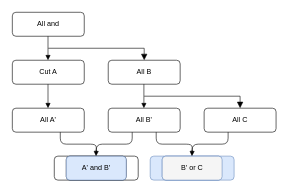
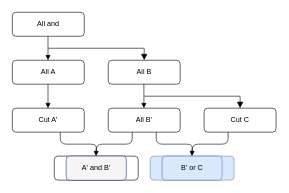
(48, 72) -> (48, 72)
(48, 120) -> (48, 120)
(240, 120) -> (240, 120)
(96, 168) -> (96, 168)
(192, 168) -> (192, 168)
